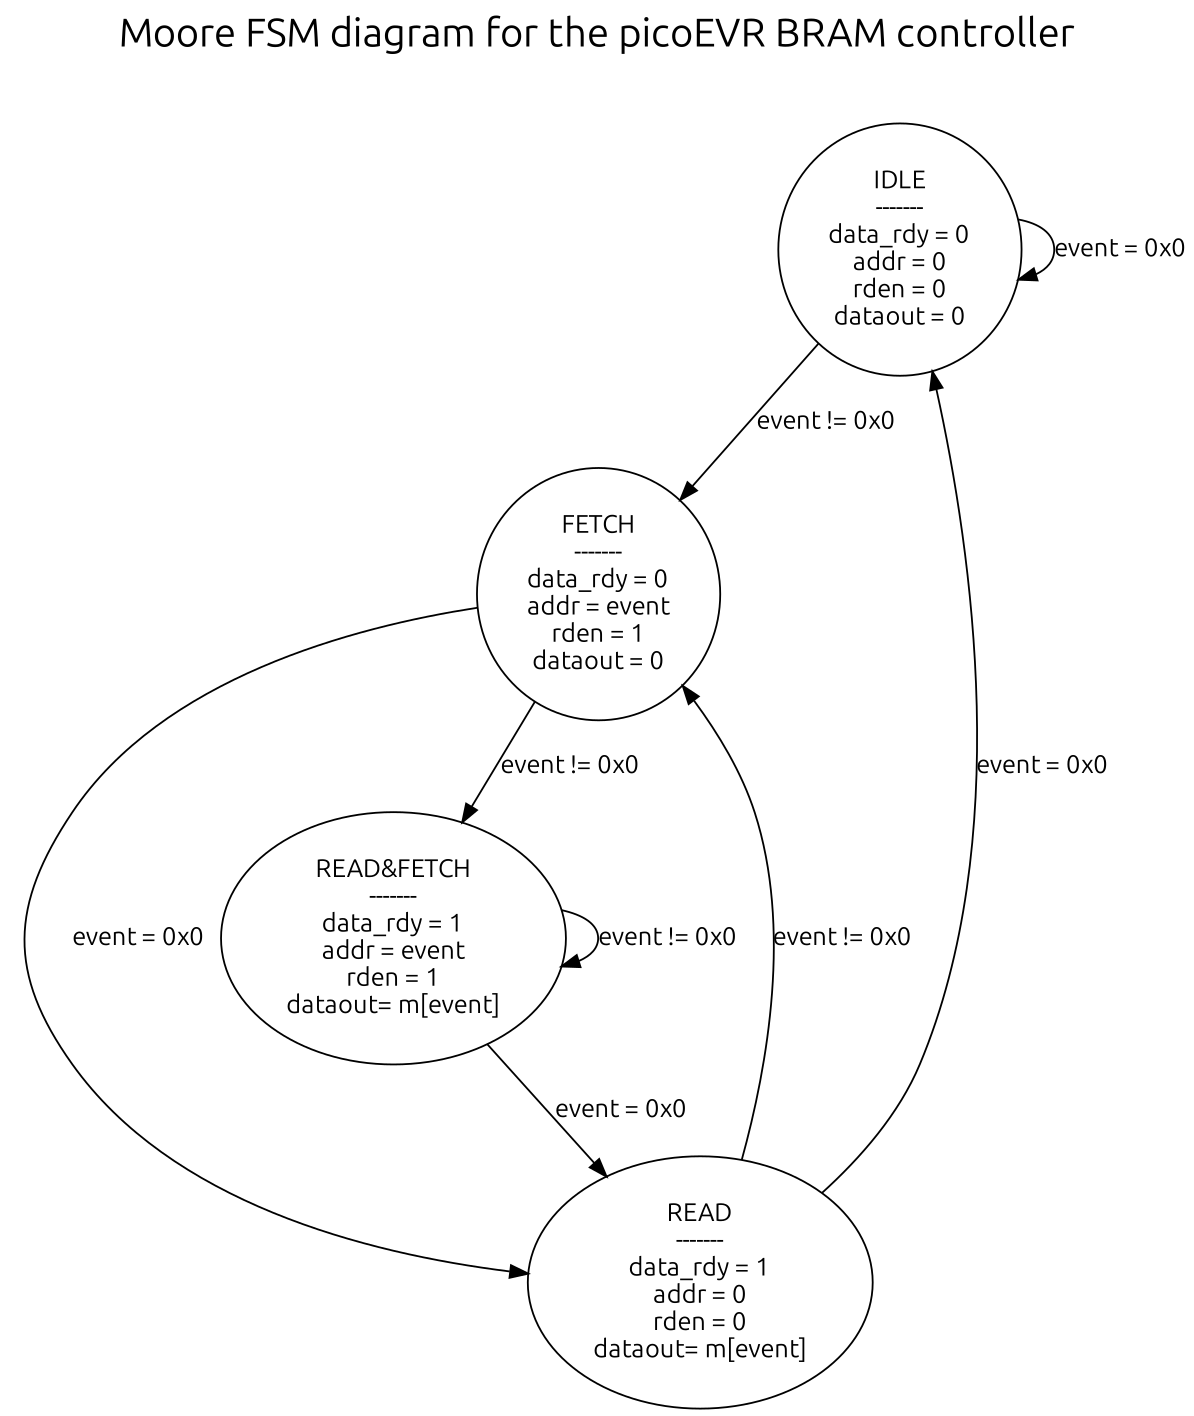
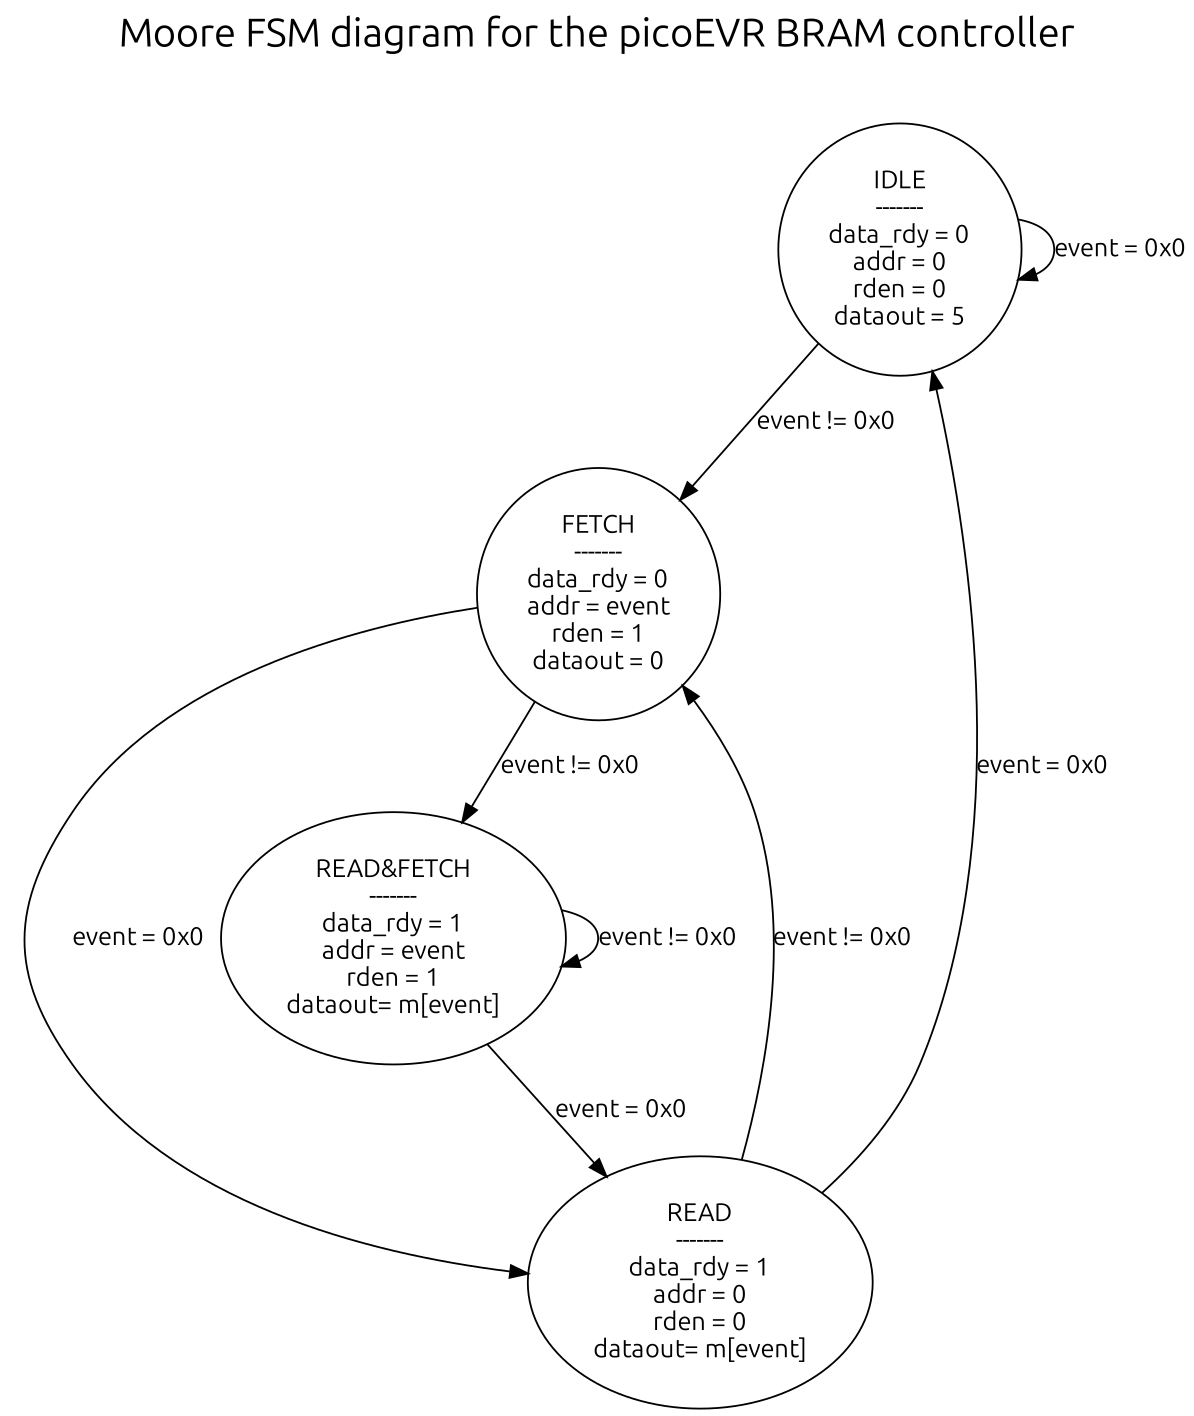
(900, 250) -> (900, 250)
